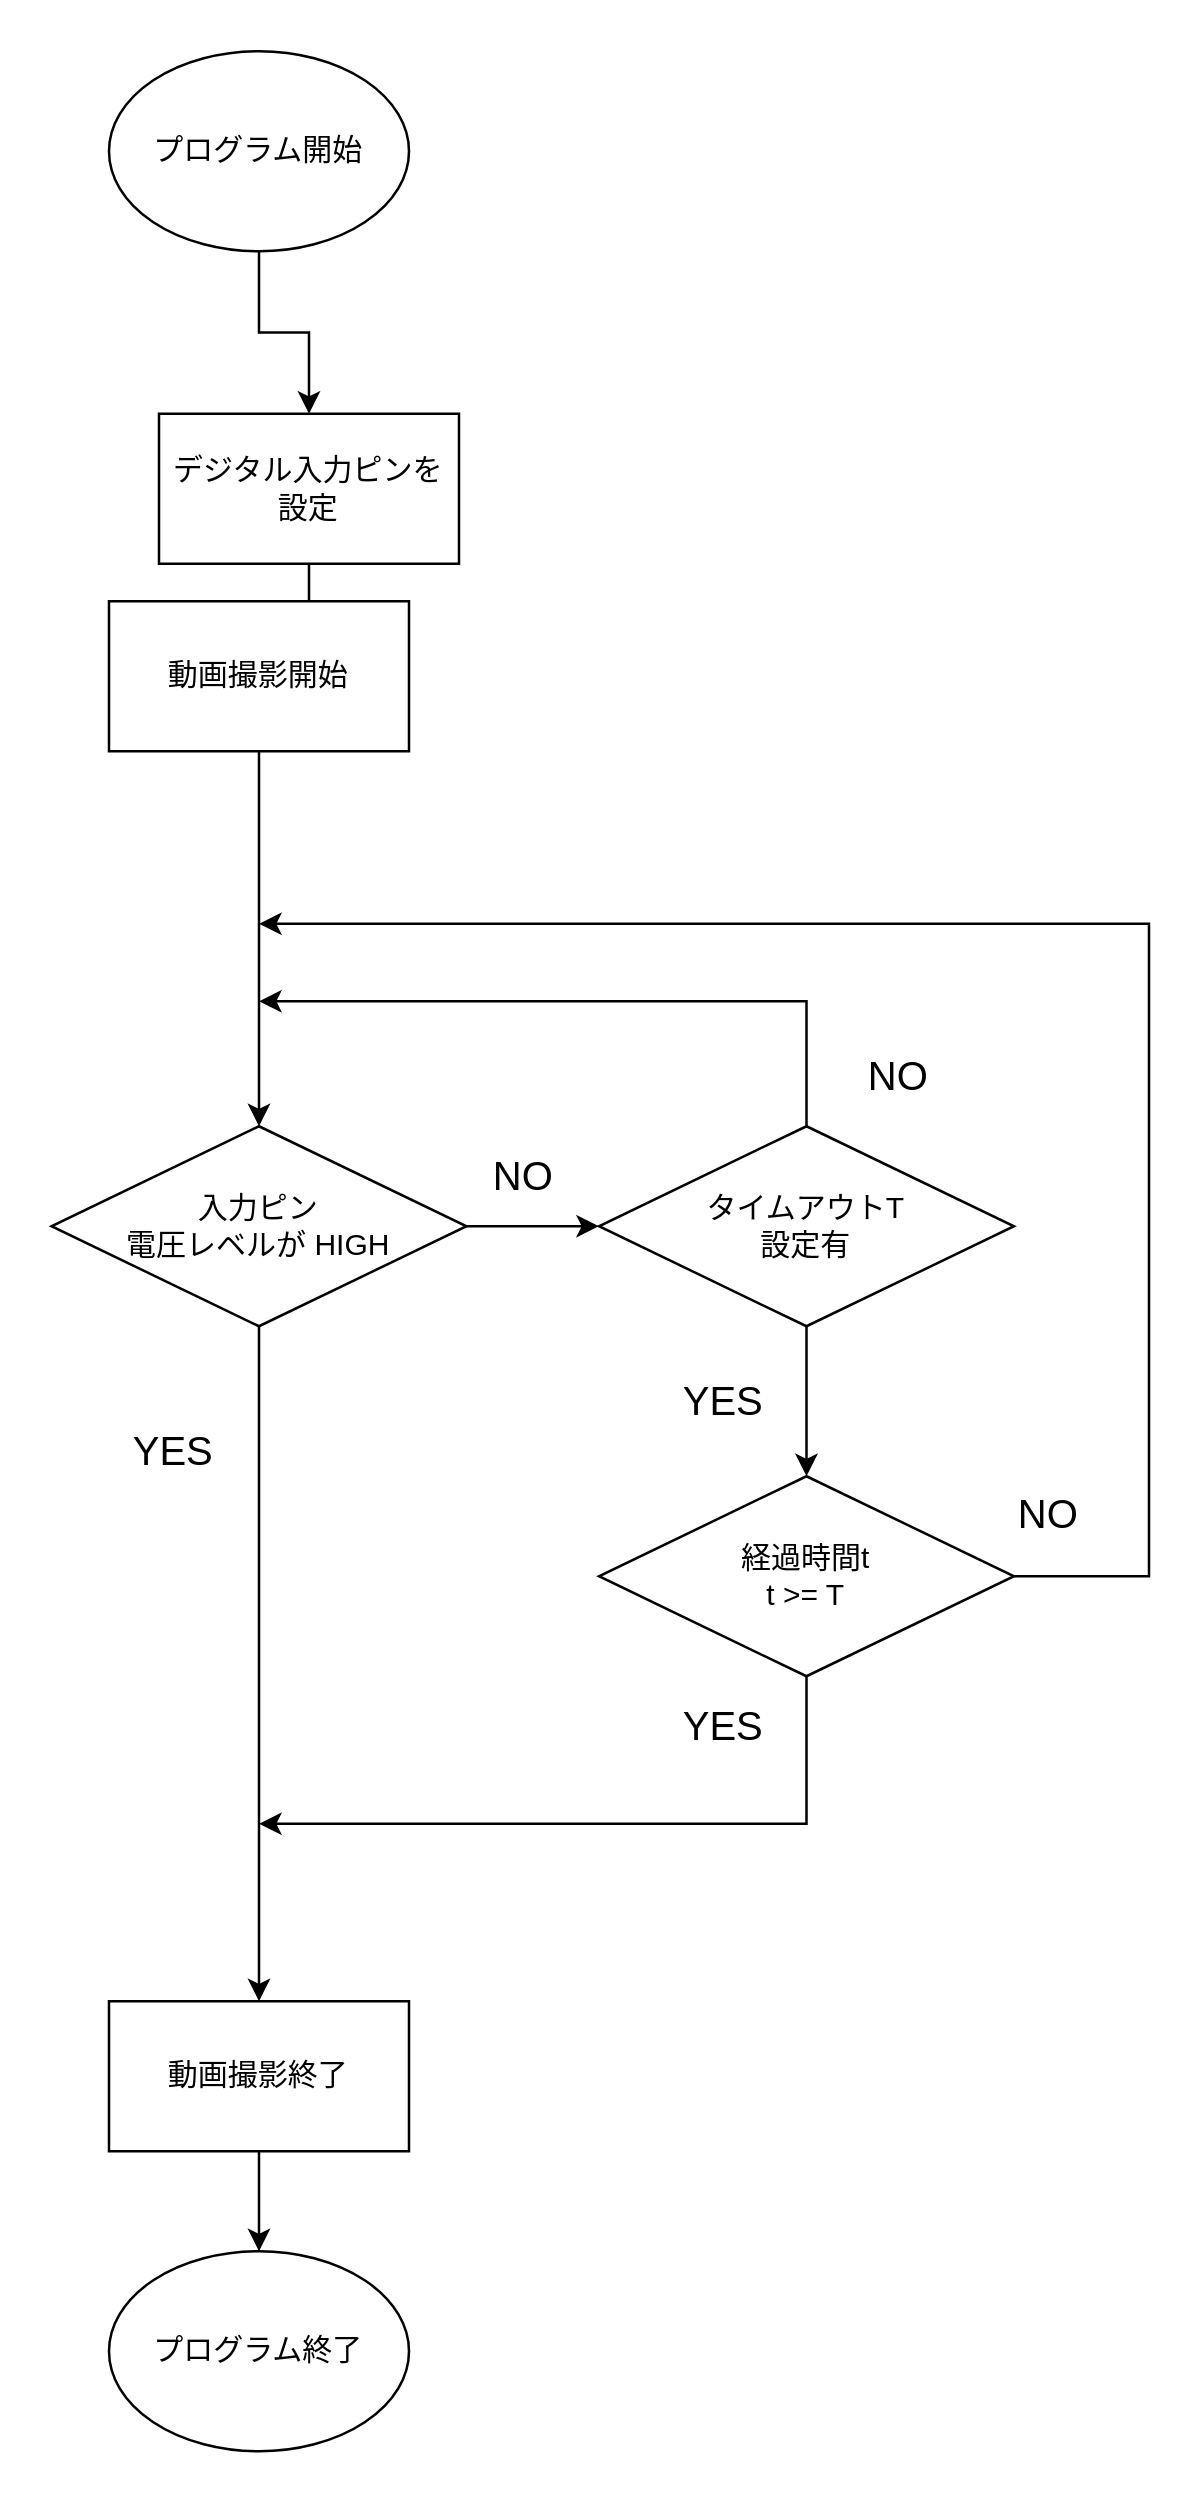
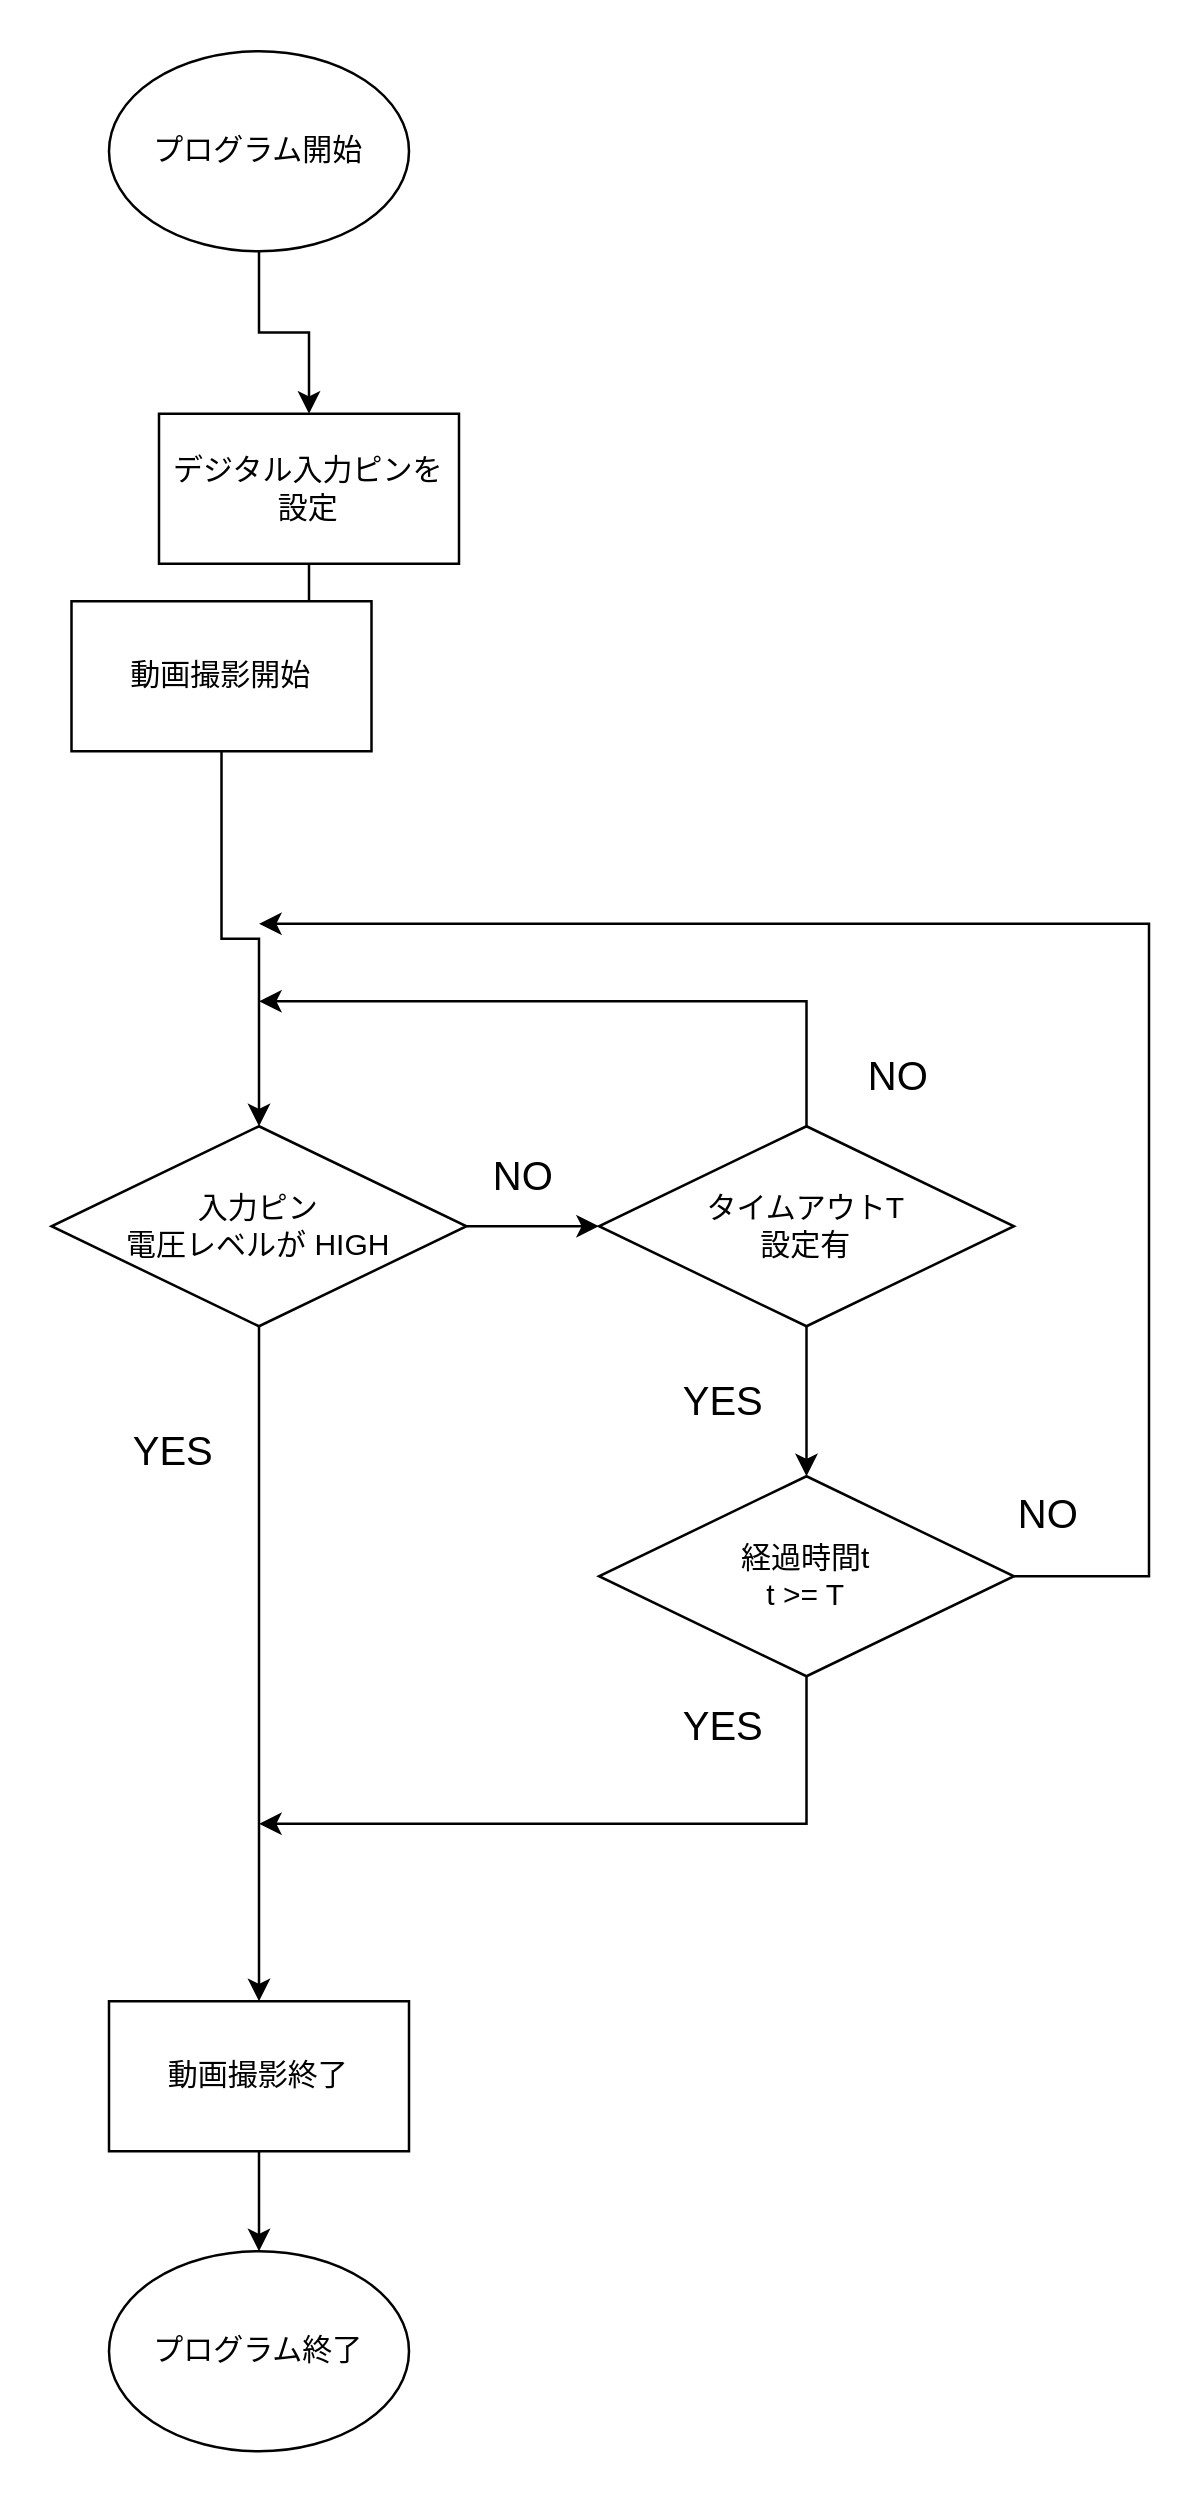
(259, 676) -> (221, 676)
